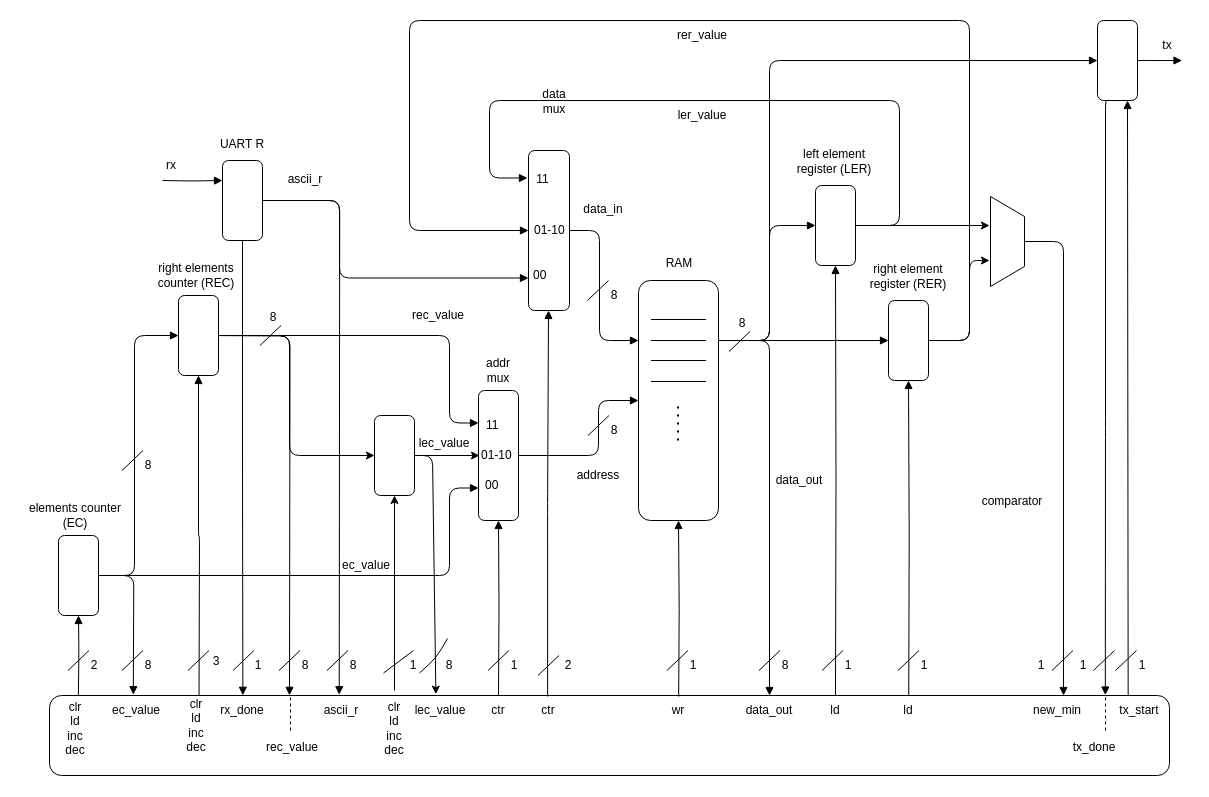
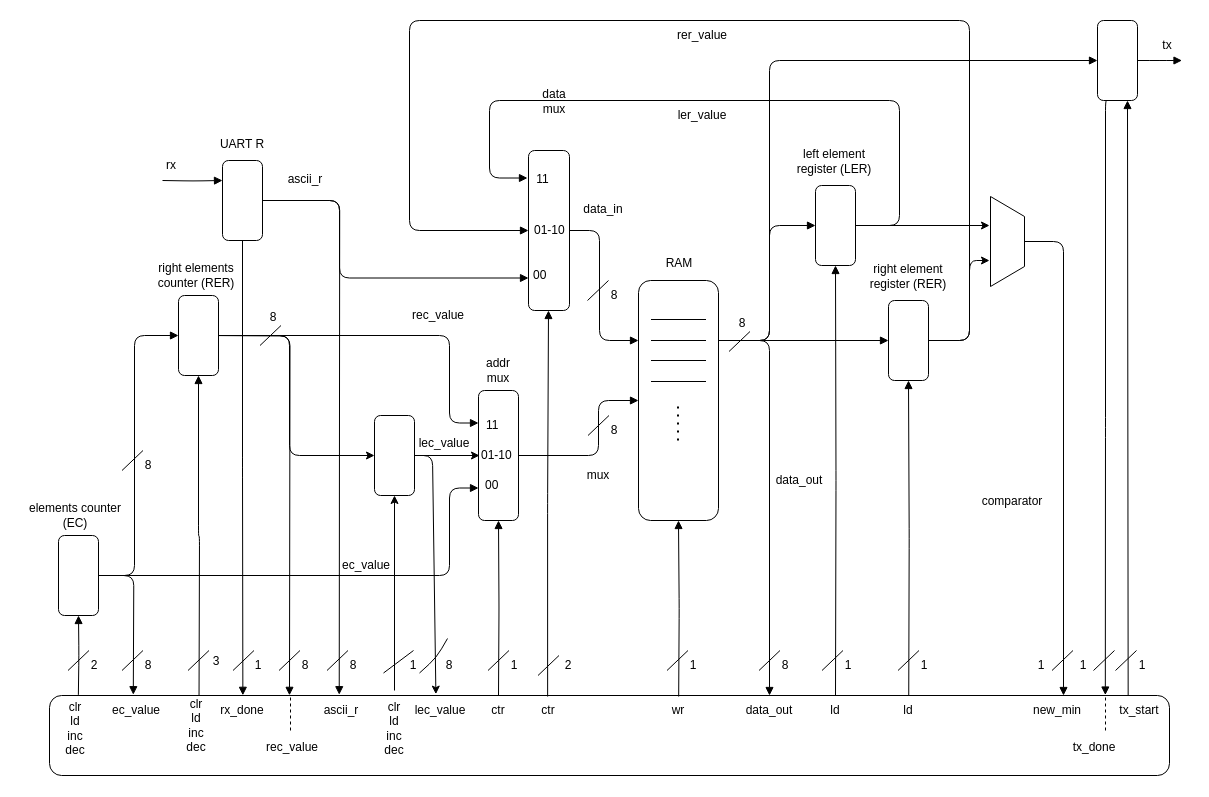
(197, 276) -> (197, 276)
(599, 476) -> (599, 476)
